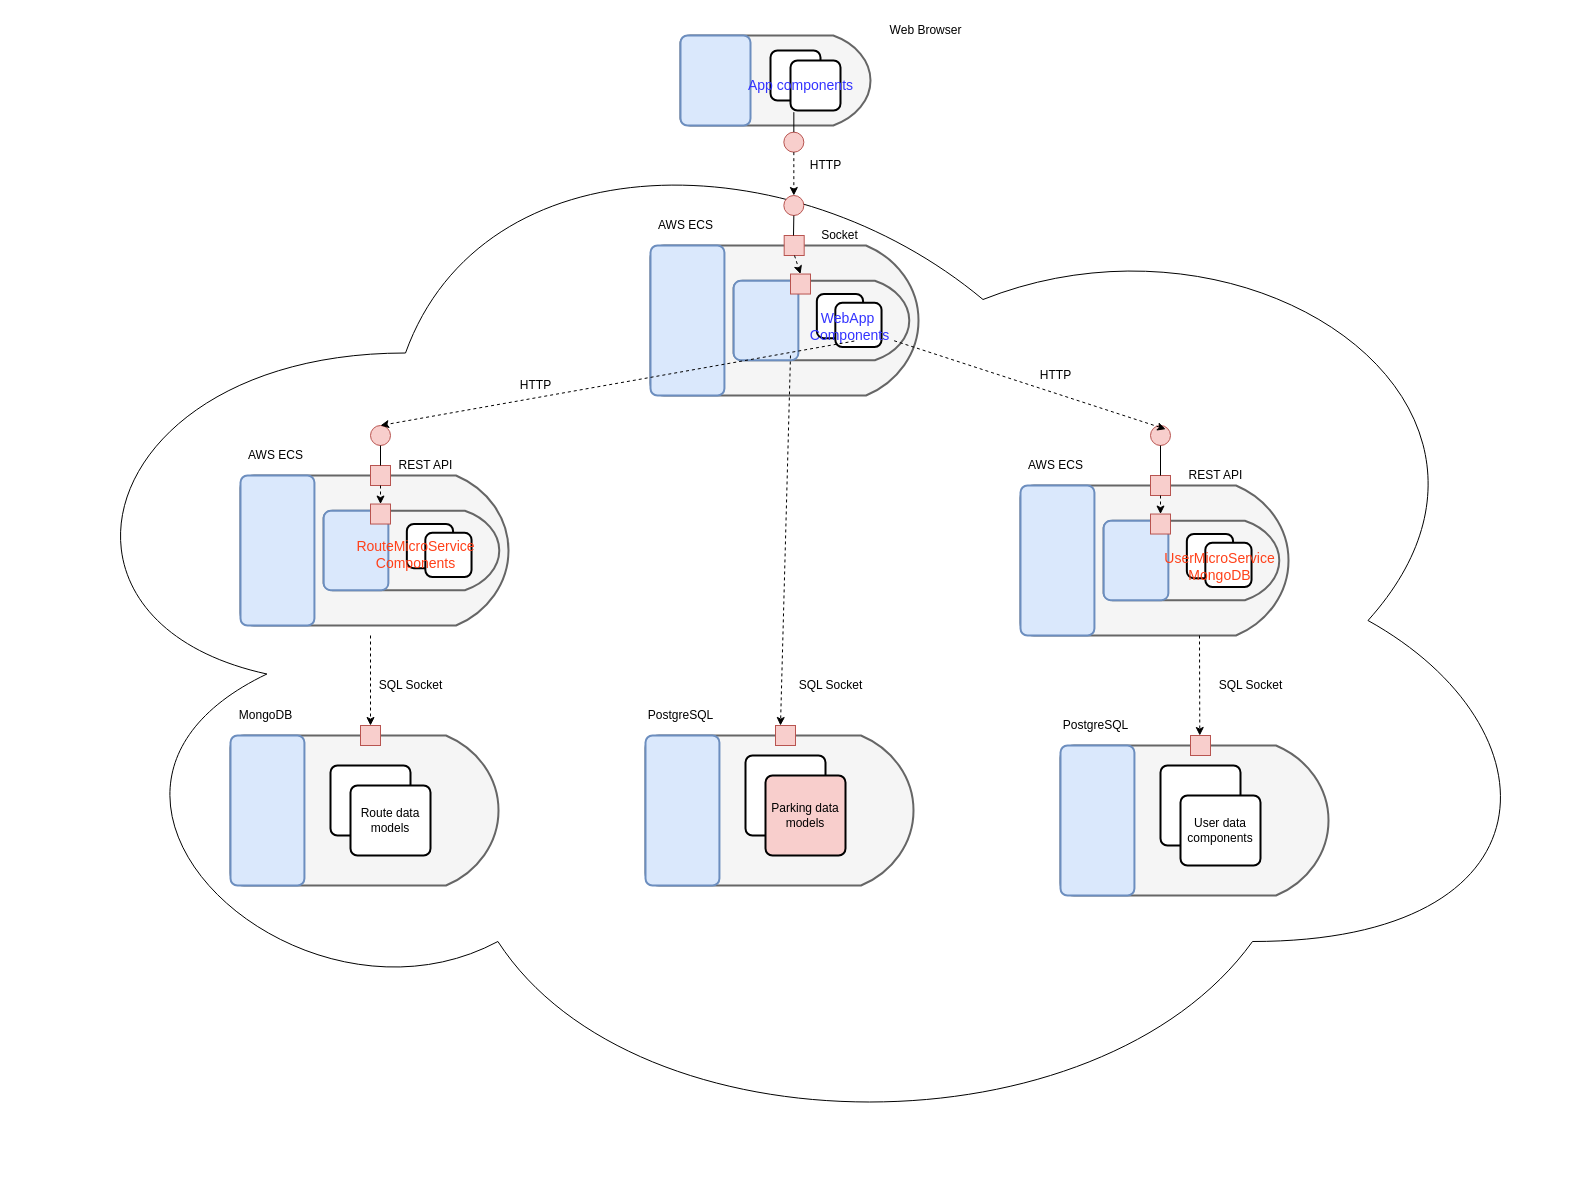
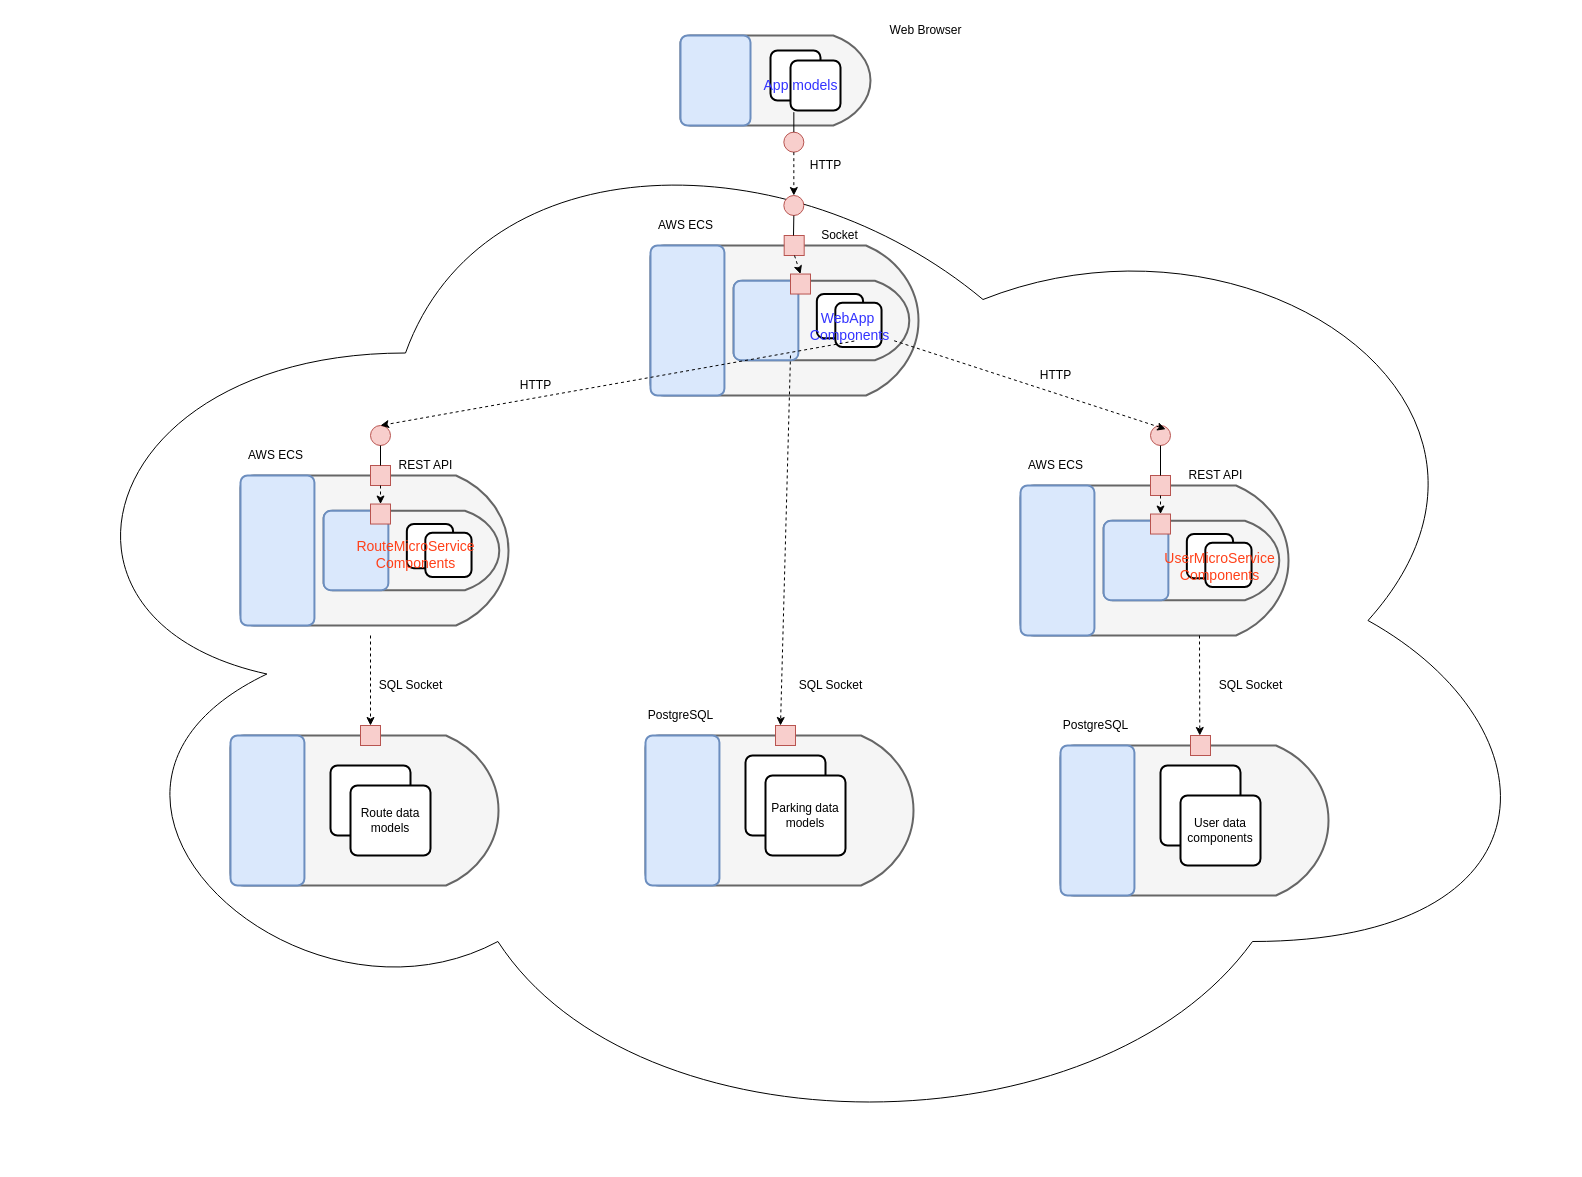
(801, 86) -> (801, 86)
(1220, 567) -> (1220, 567)
(266, 716) -> none
(806, 816) -> (806, 816)
